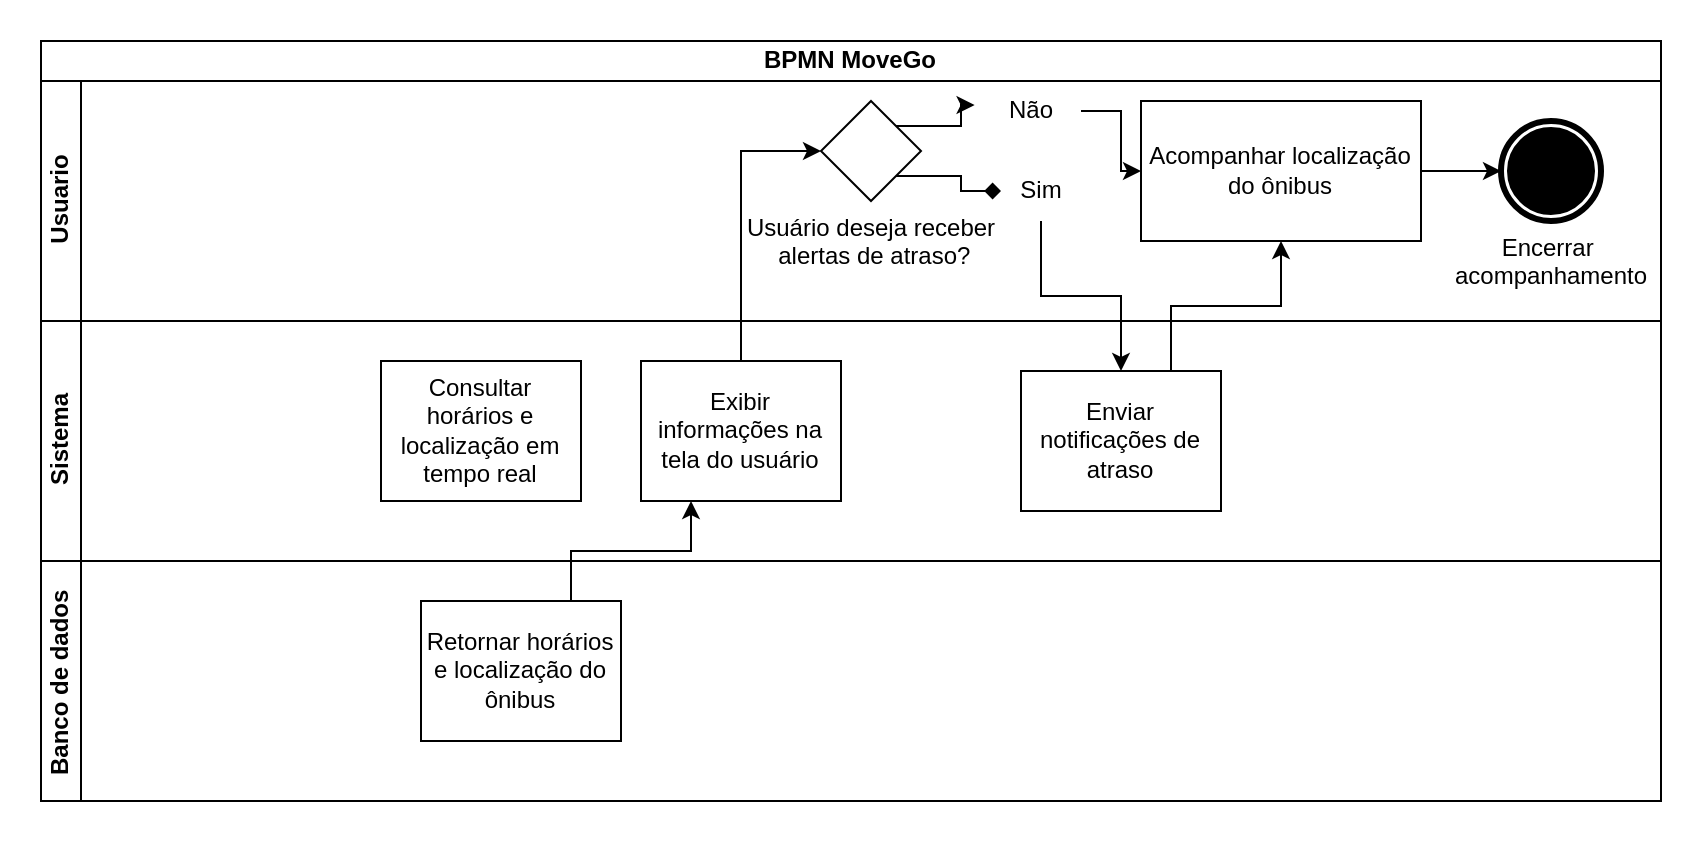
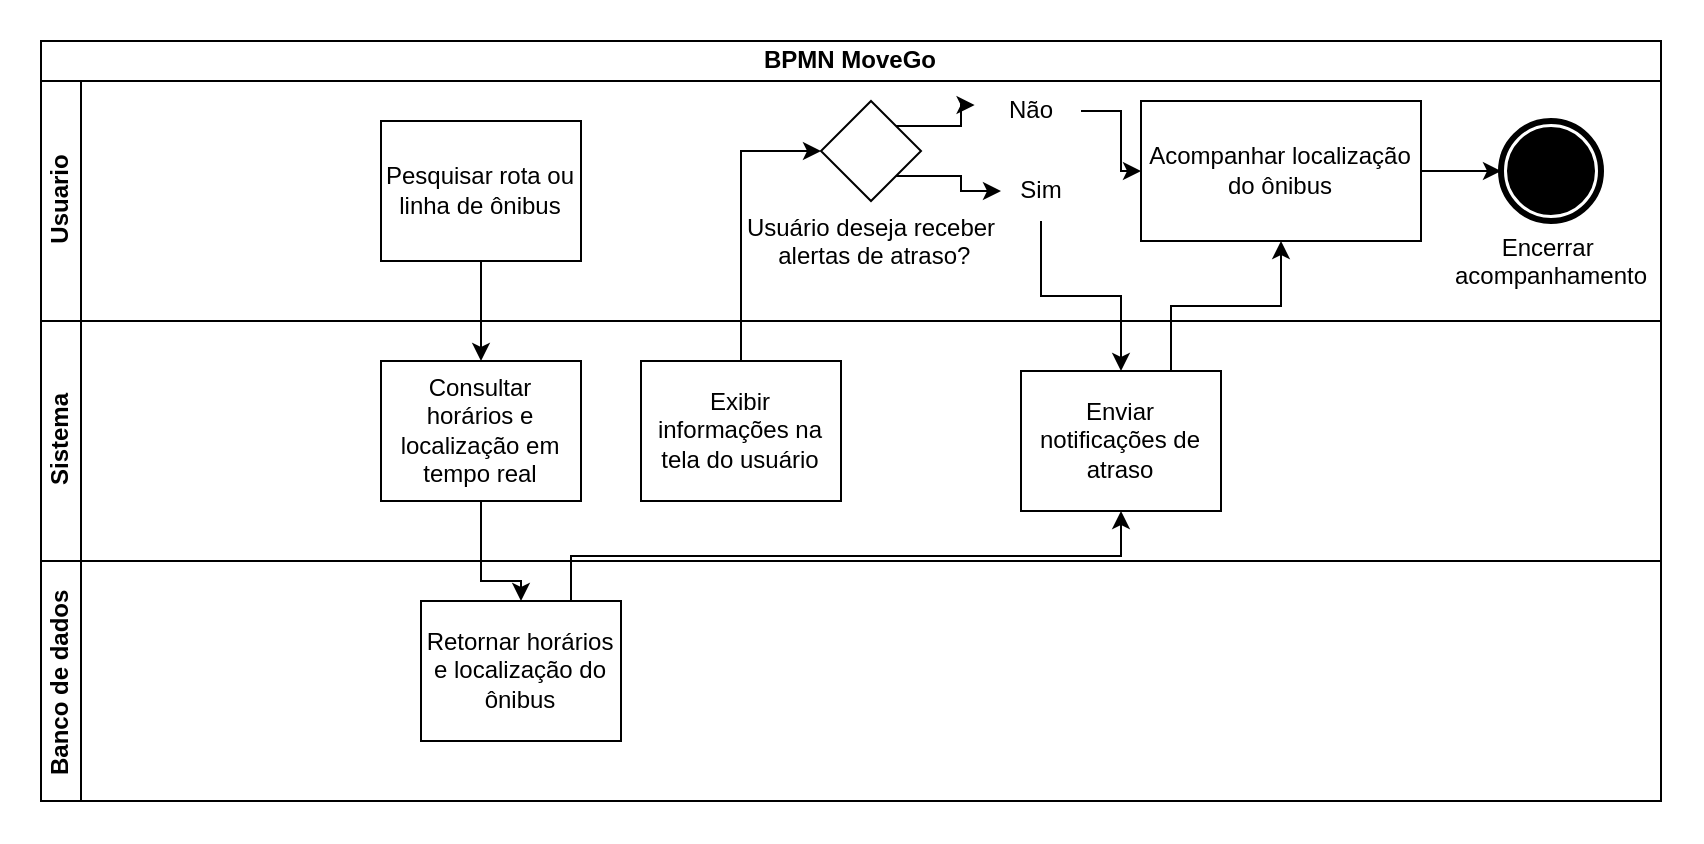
none -> (481, 191)
(984, 191) -> (985, 191)
none -> (481, 289)
(646, 551) -> (861, 556)
none -> (496, 581)
